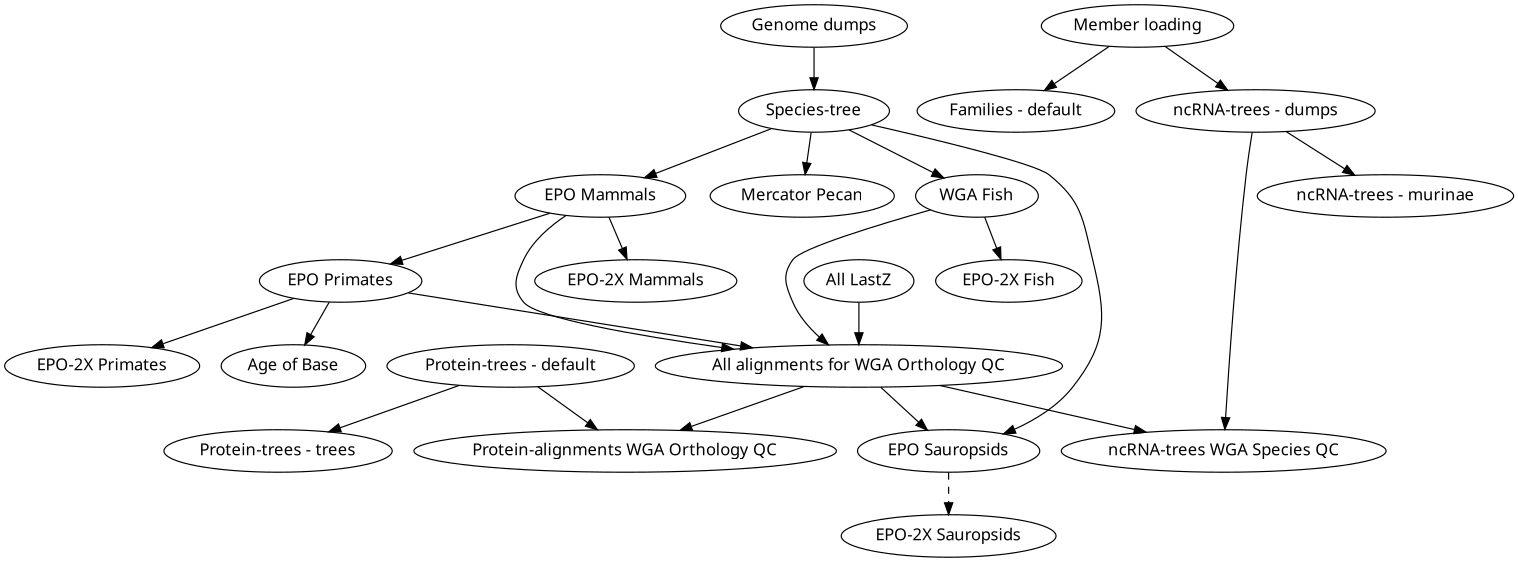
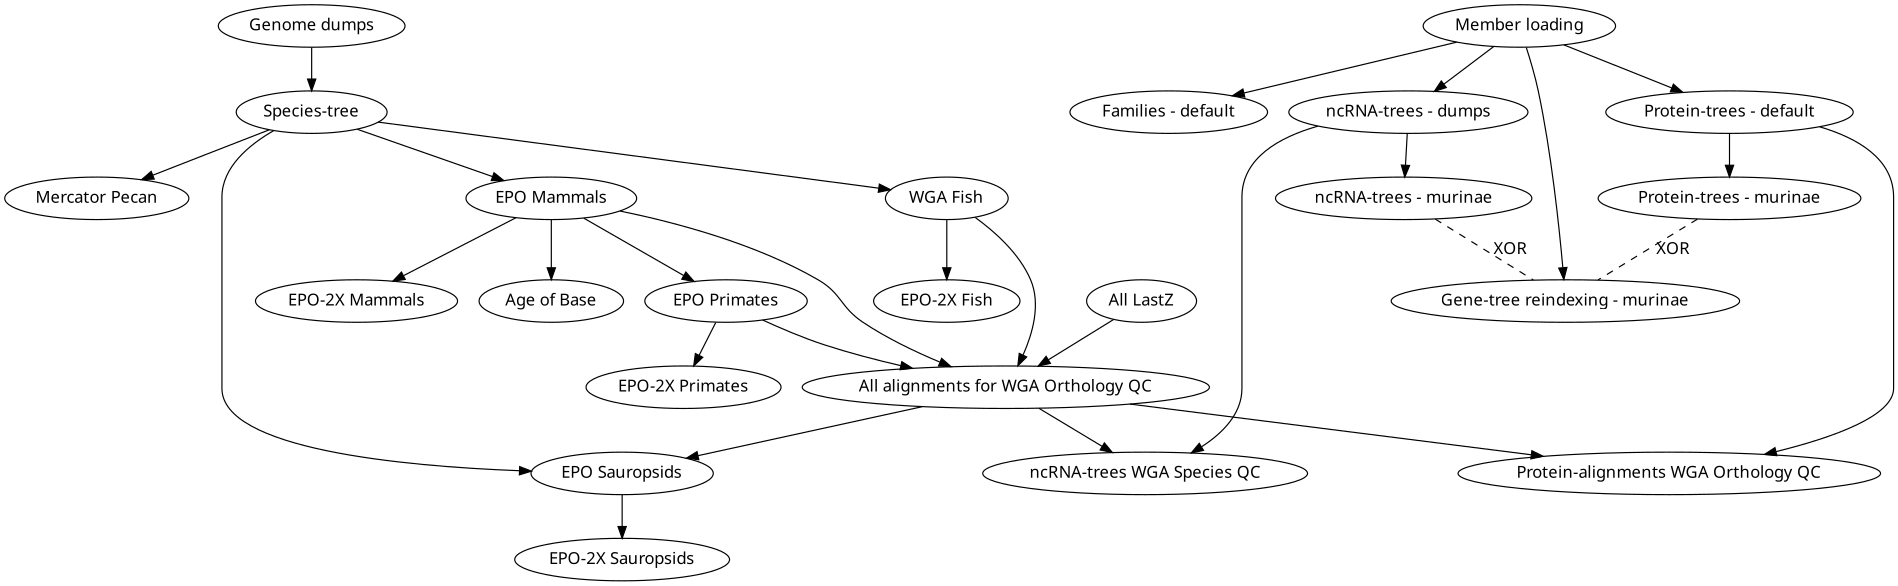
none -> (1618, 66)
none -> (1565, 301)
(320, 318) -> (551, 244)
(278, 451) -> (1730, 198)
(949, 488) -> (622, 511)
